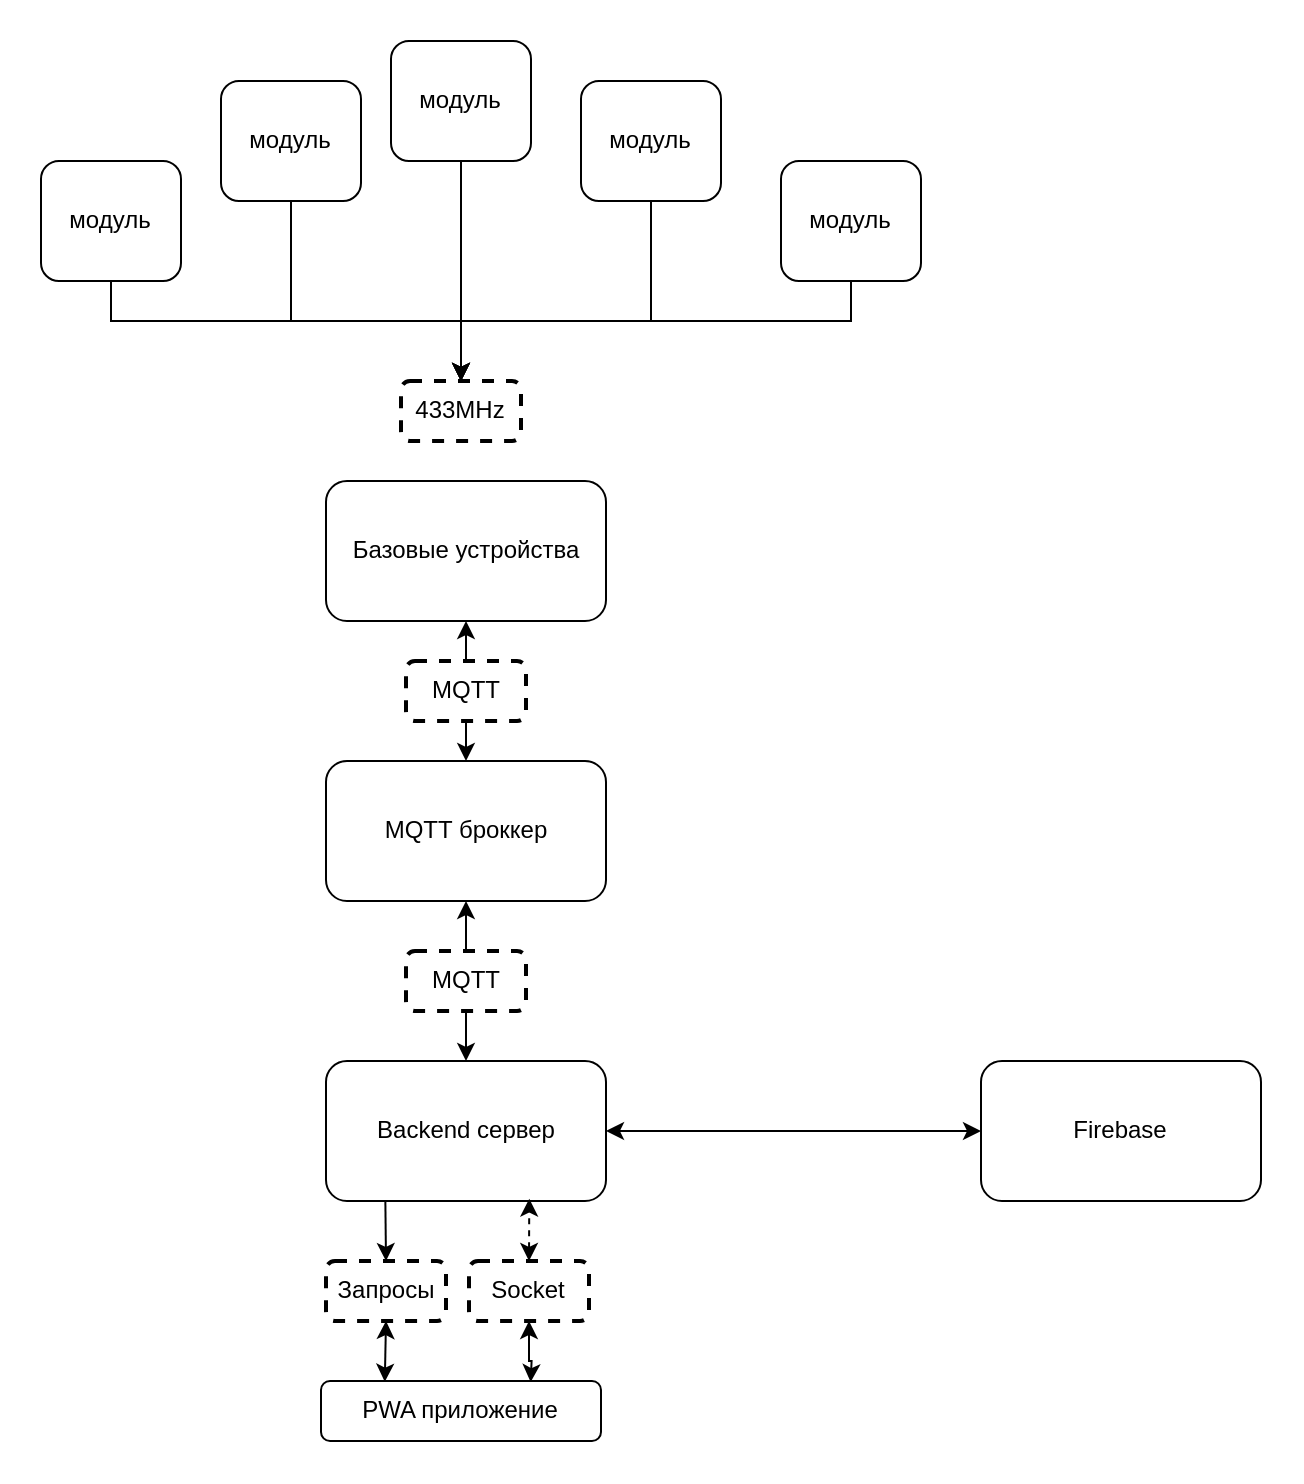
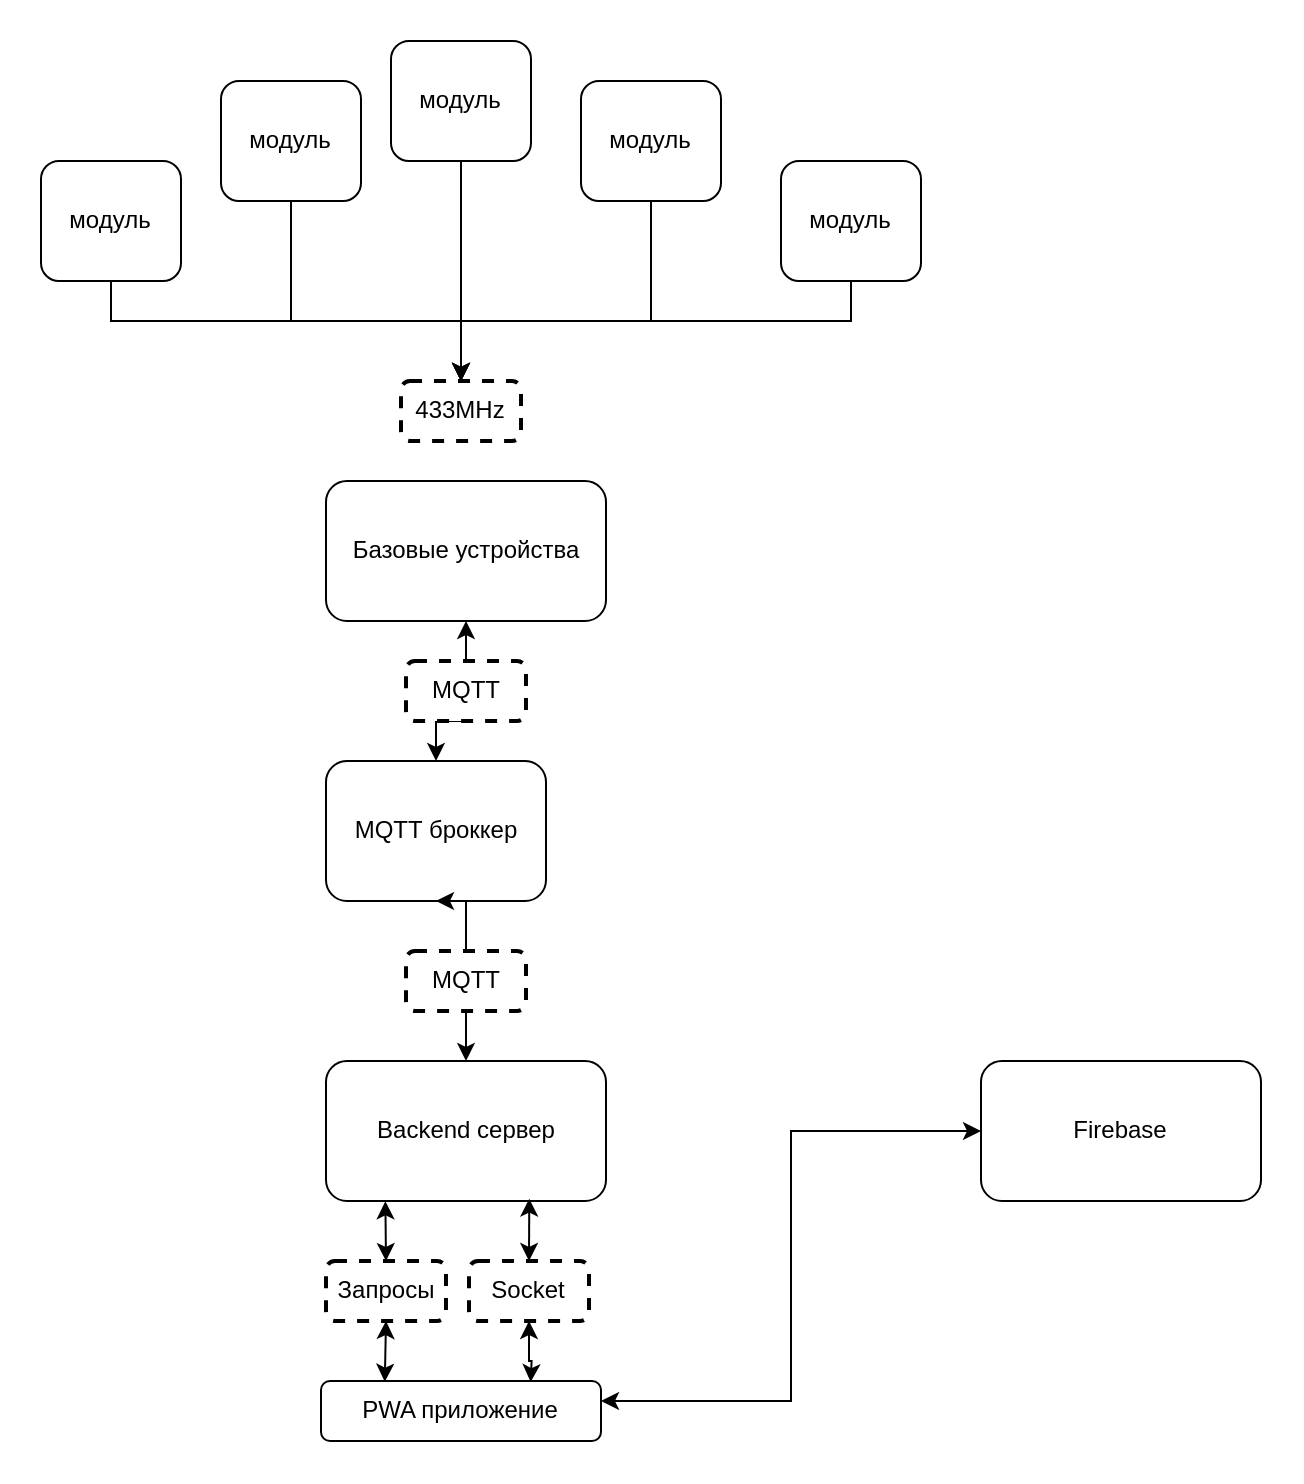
(466, 831) -> (436, 831)
(703, 1131) -> none
(385, 1210) -> (386, 1216)
(529, 1228) -> (529, 1228)
none -> (791, 1356)
